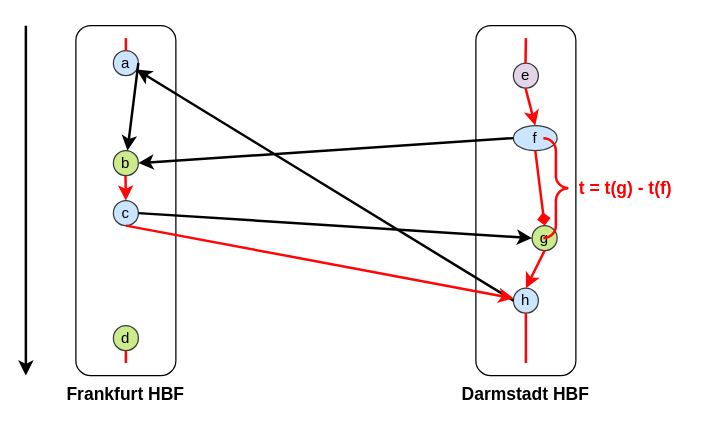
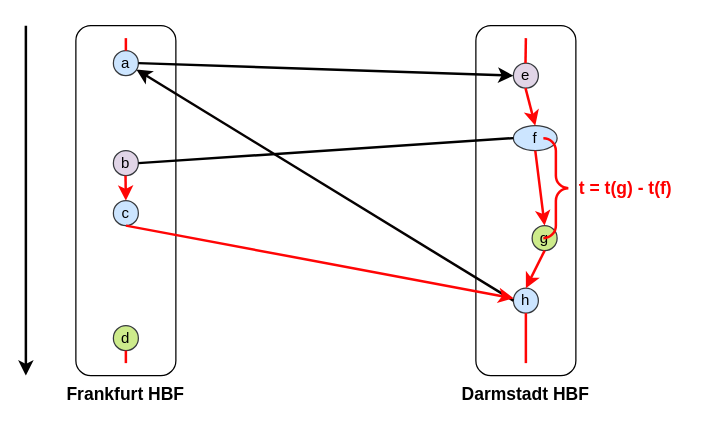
(133, 101) -> (320, 69)
(150, 162) -> (145, 163)
(126, 163) -> (126, 163)
(543, 212) -> (543, 213)
(265, 221) -> none
